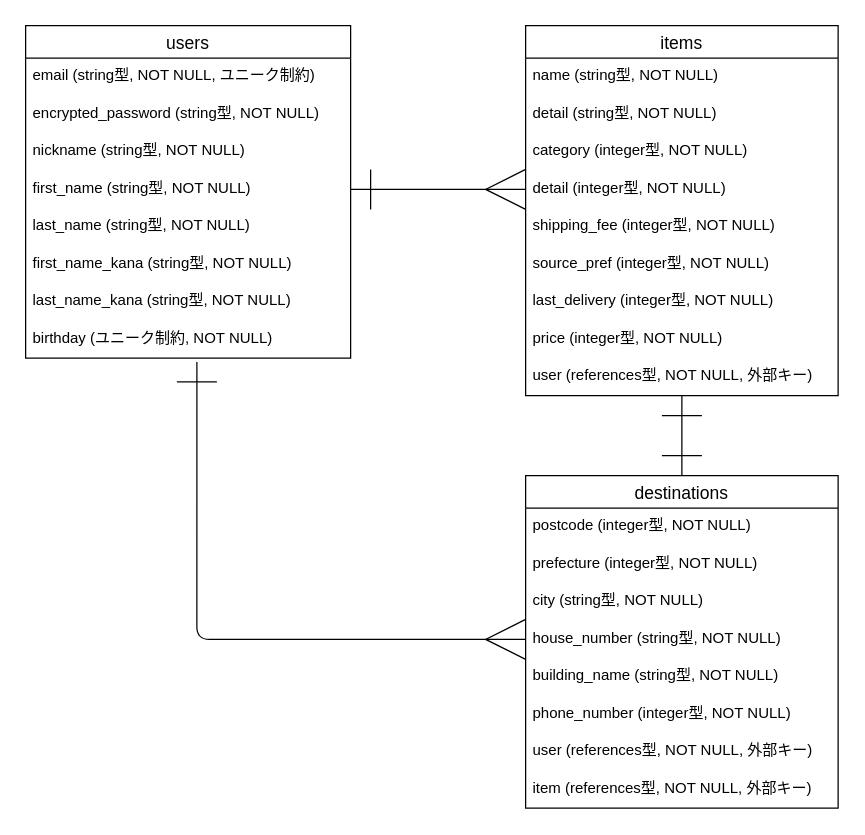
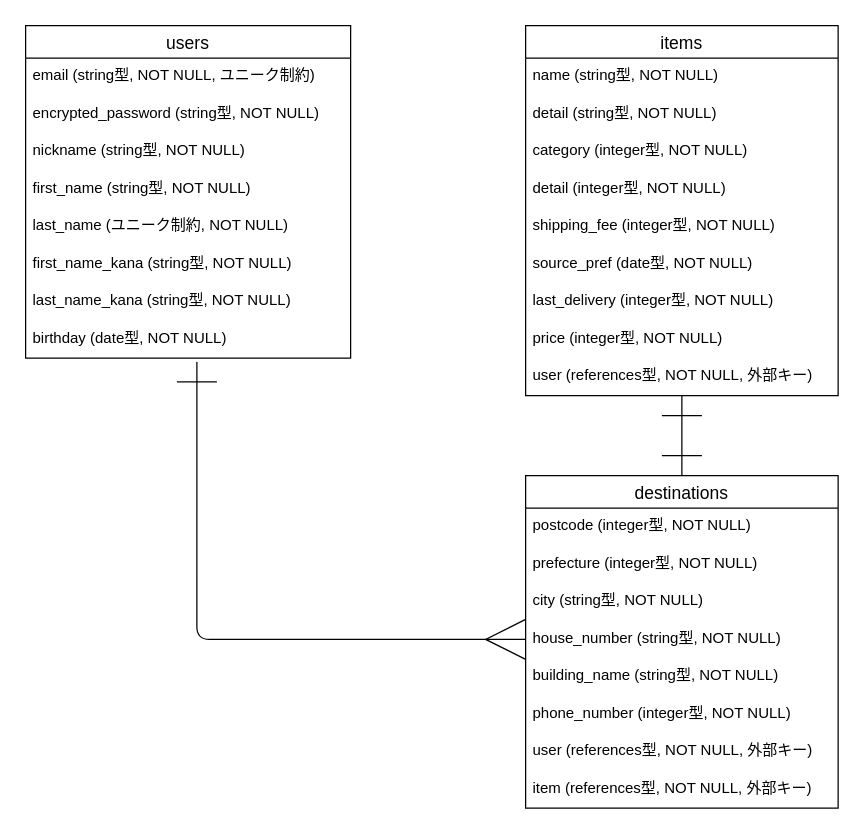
(437, 189) -> none
(146, 225) -> (160, 225)
(660, 263) -> (650, 263)
(156, 338) -> (135, 338)
